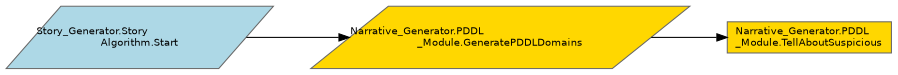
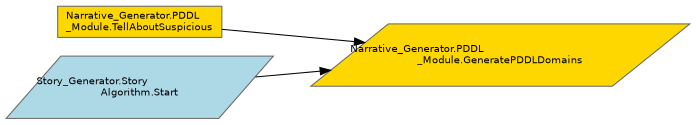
(684, 37) -> (288, 35)
